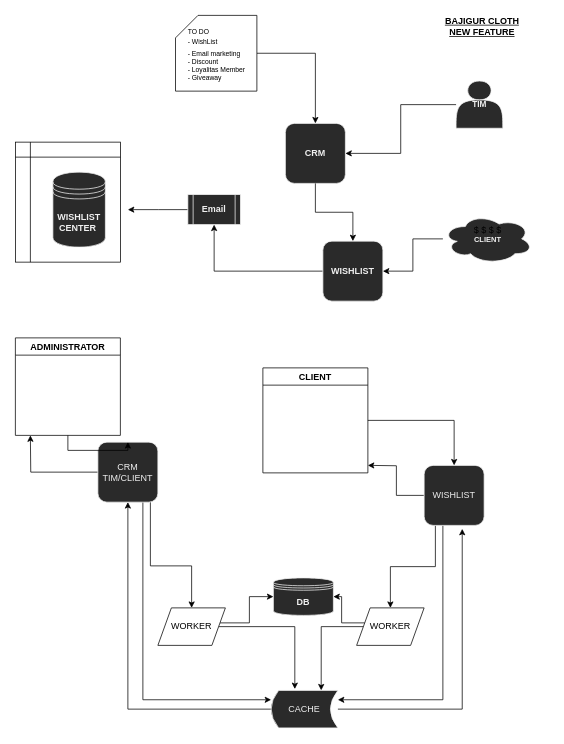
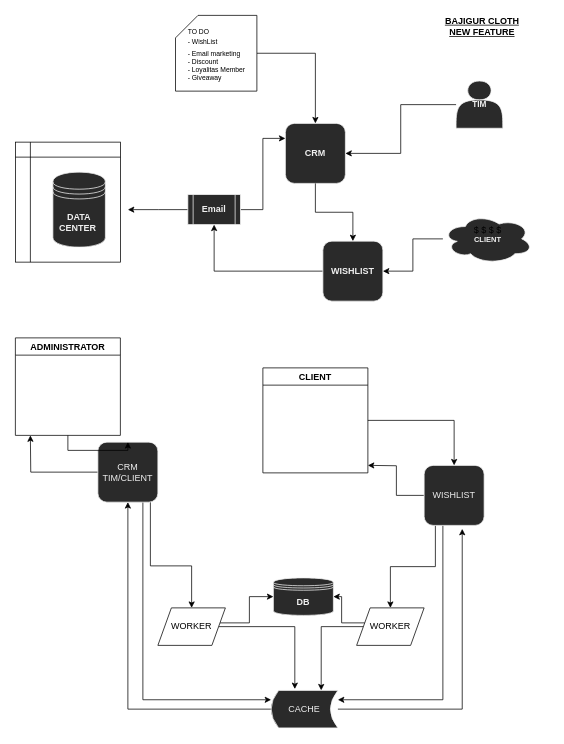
none -> (253, 210)
(79, 222) -> (79, 222)
